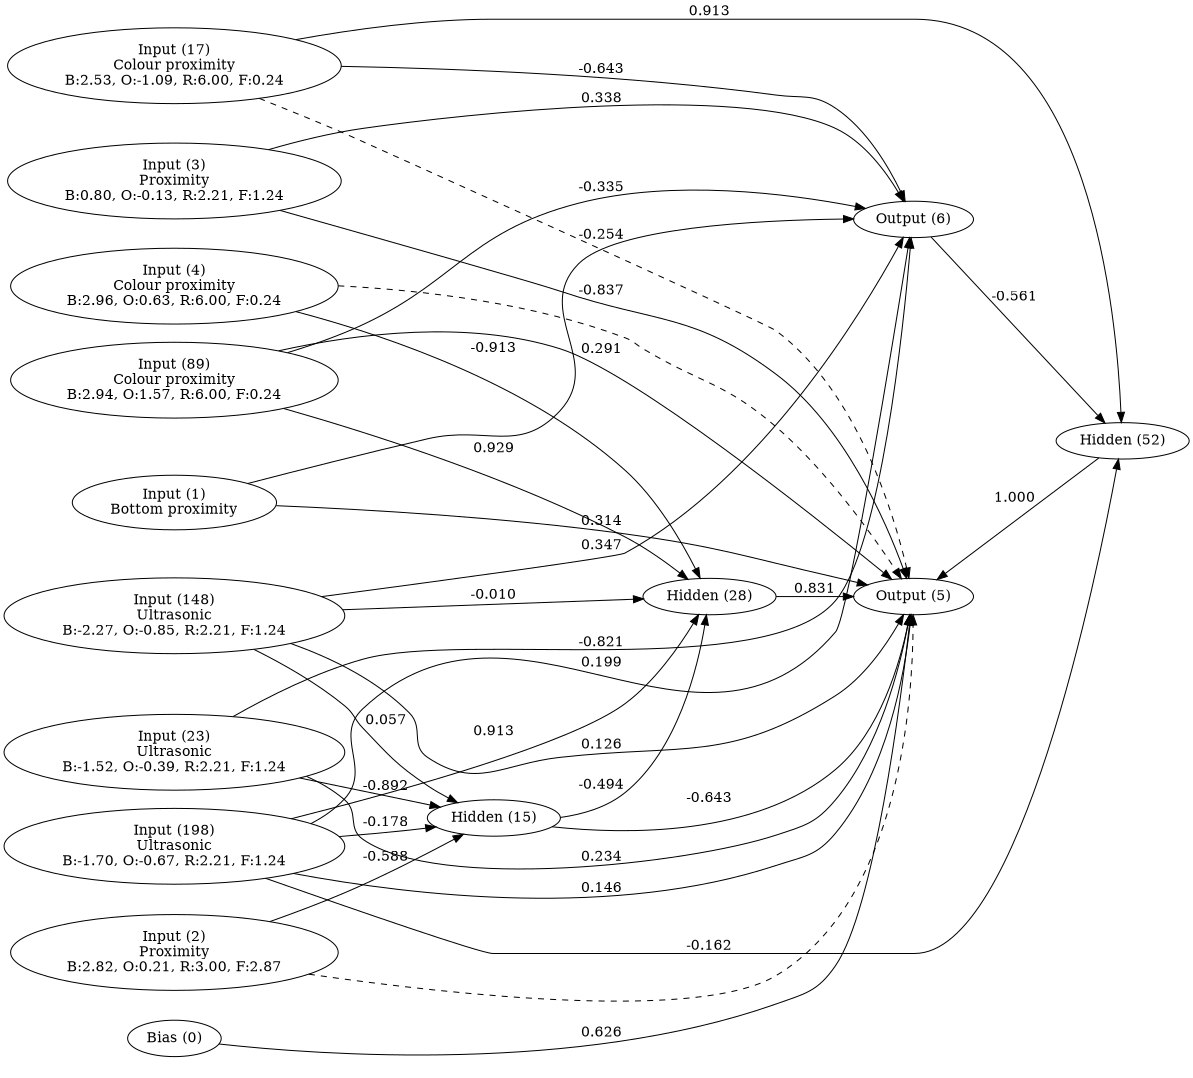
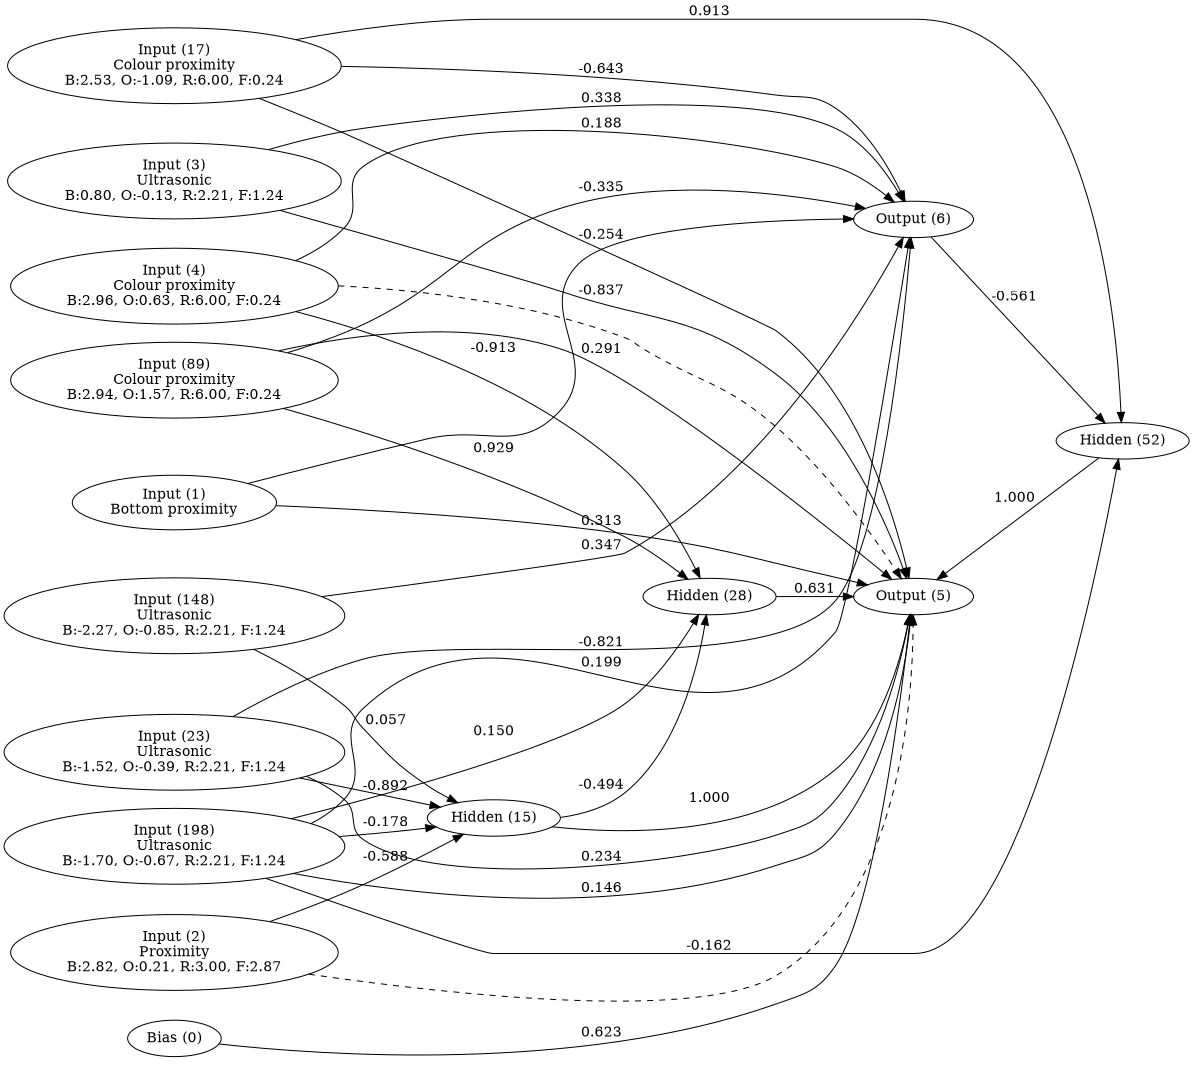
none -> (564, 131)
(174, 181) -> (174, 181)
(644, 269) -> (644, 269)
(602, 521) -> (602, 521)
(815, 589) -> (815, 589)
(488, 604) -> none
(494, 732) -> (494, 732)
(589, 755) -> none
(710, 798) -> (710, 798)
(602, 1033) -> (602, 1033)
